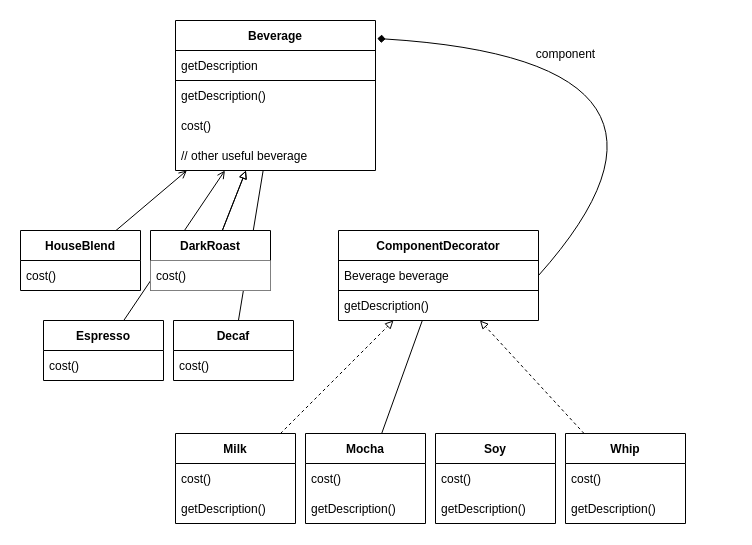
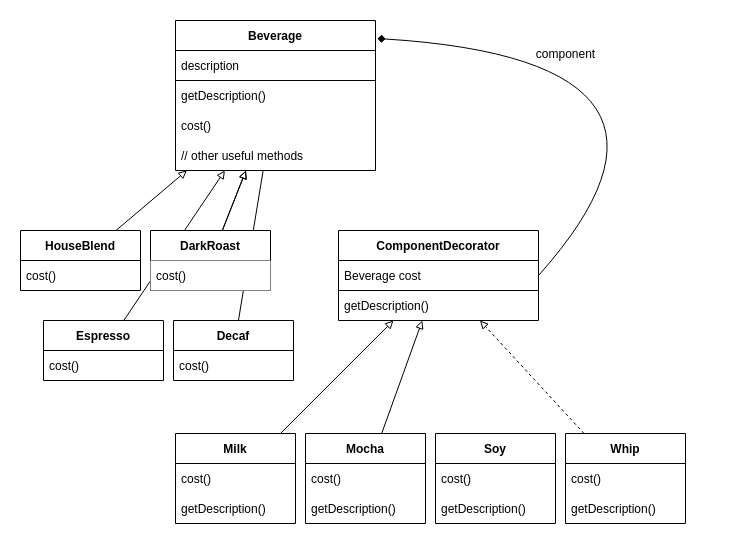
(225, 66) -> (215, 66)
(255, 156) -> (252, 156)
(182, 175) -> (180, 176)
(221, 177) -> (219, 179)
(400, 276) -> (386, 276)
(420, 326) -> (419, 329)
(334, 380) -> (334, 380)
